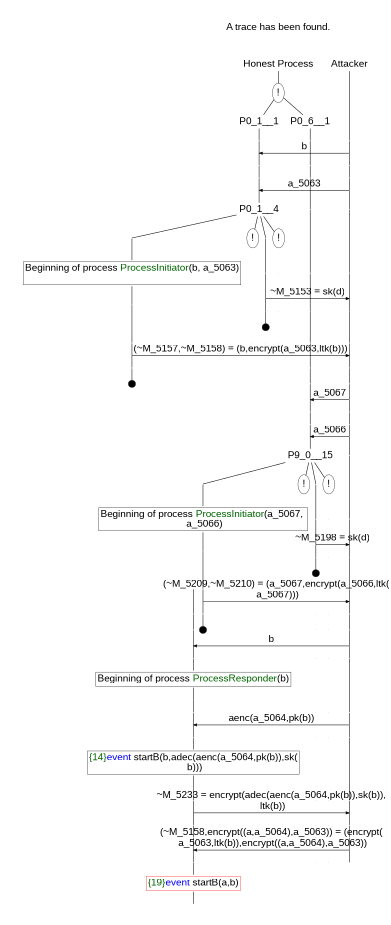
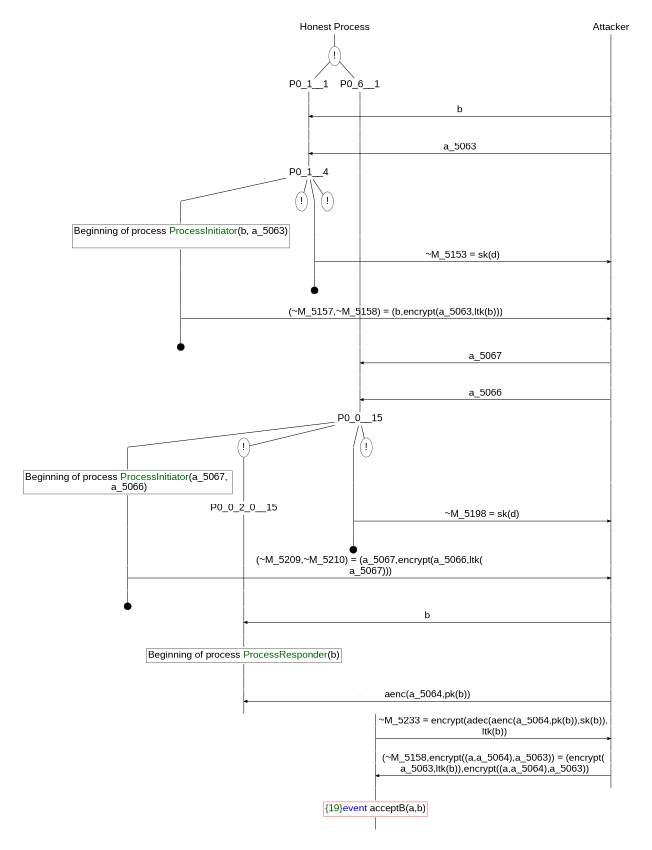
(278, 33) -> none
(310, 456) -> (360, 419)
none -> (244, 508)
(193, 763) -> none
(214, 883) -> (397, 808)
